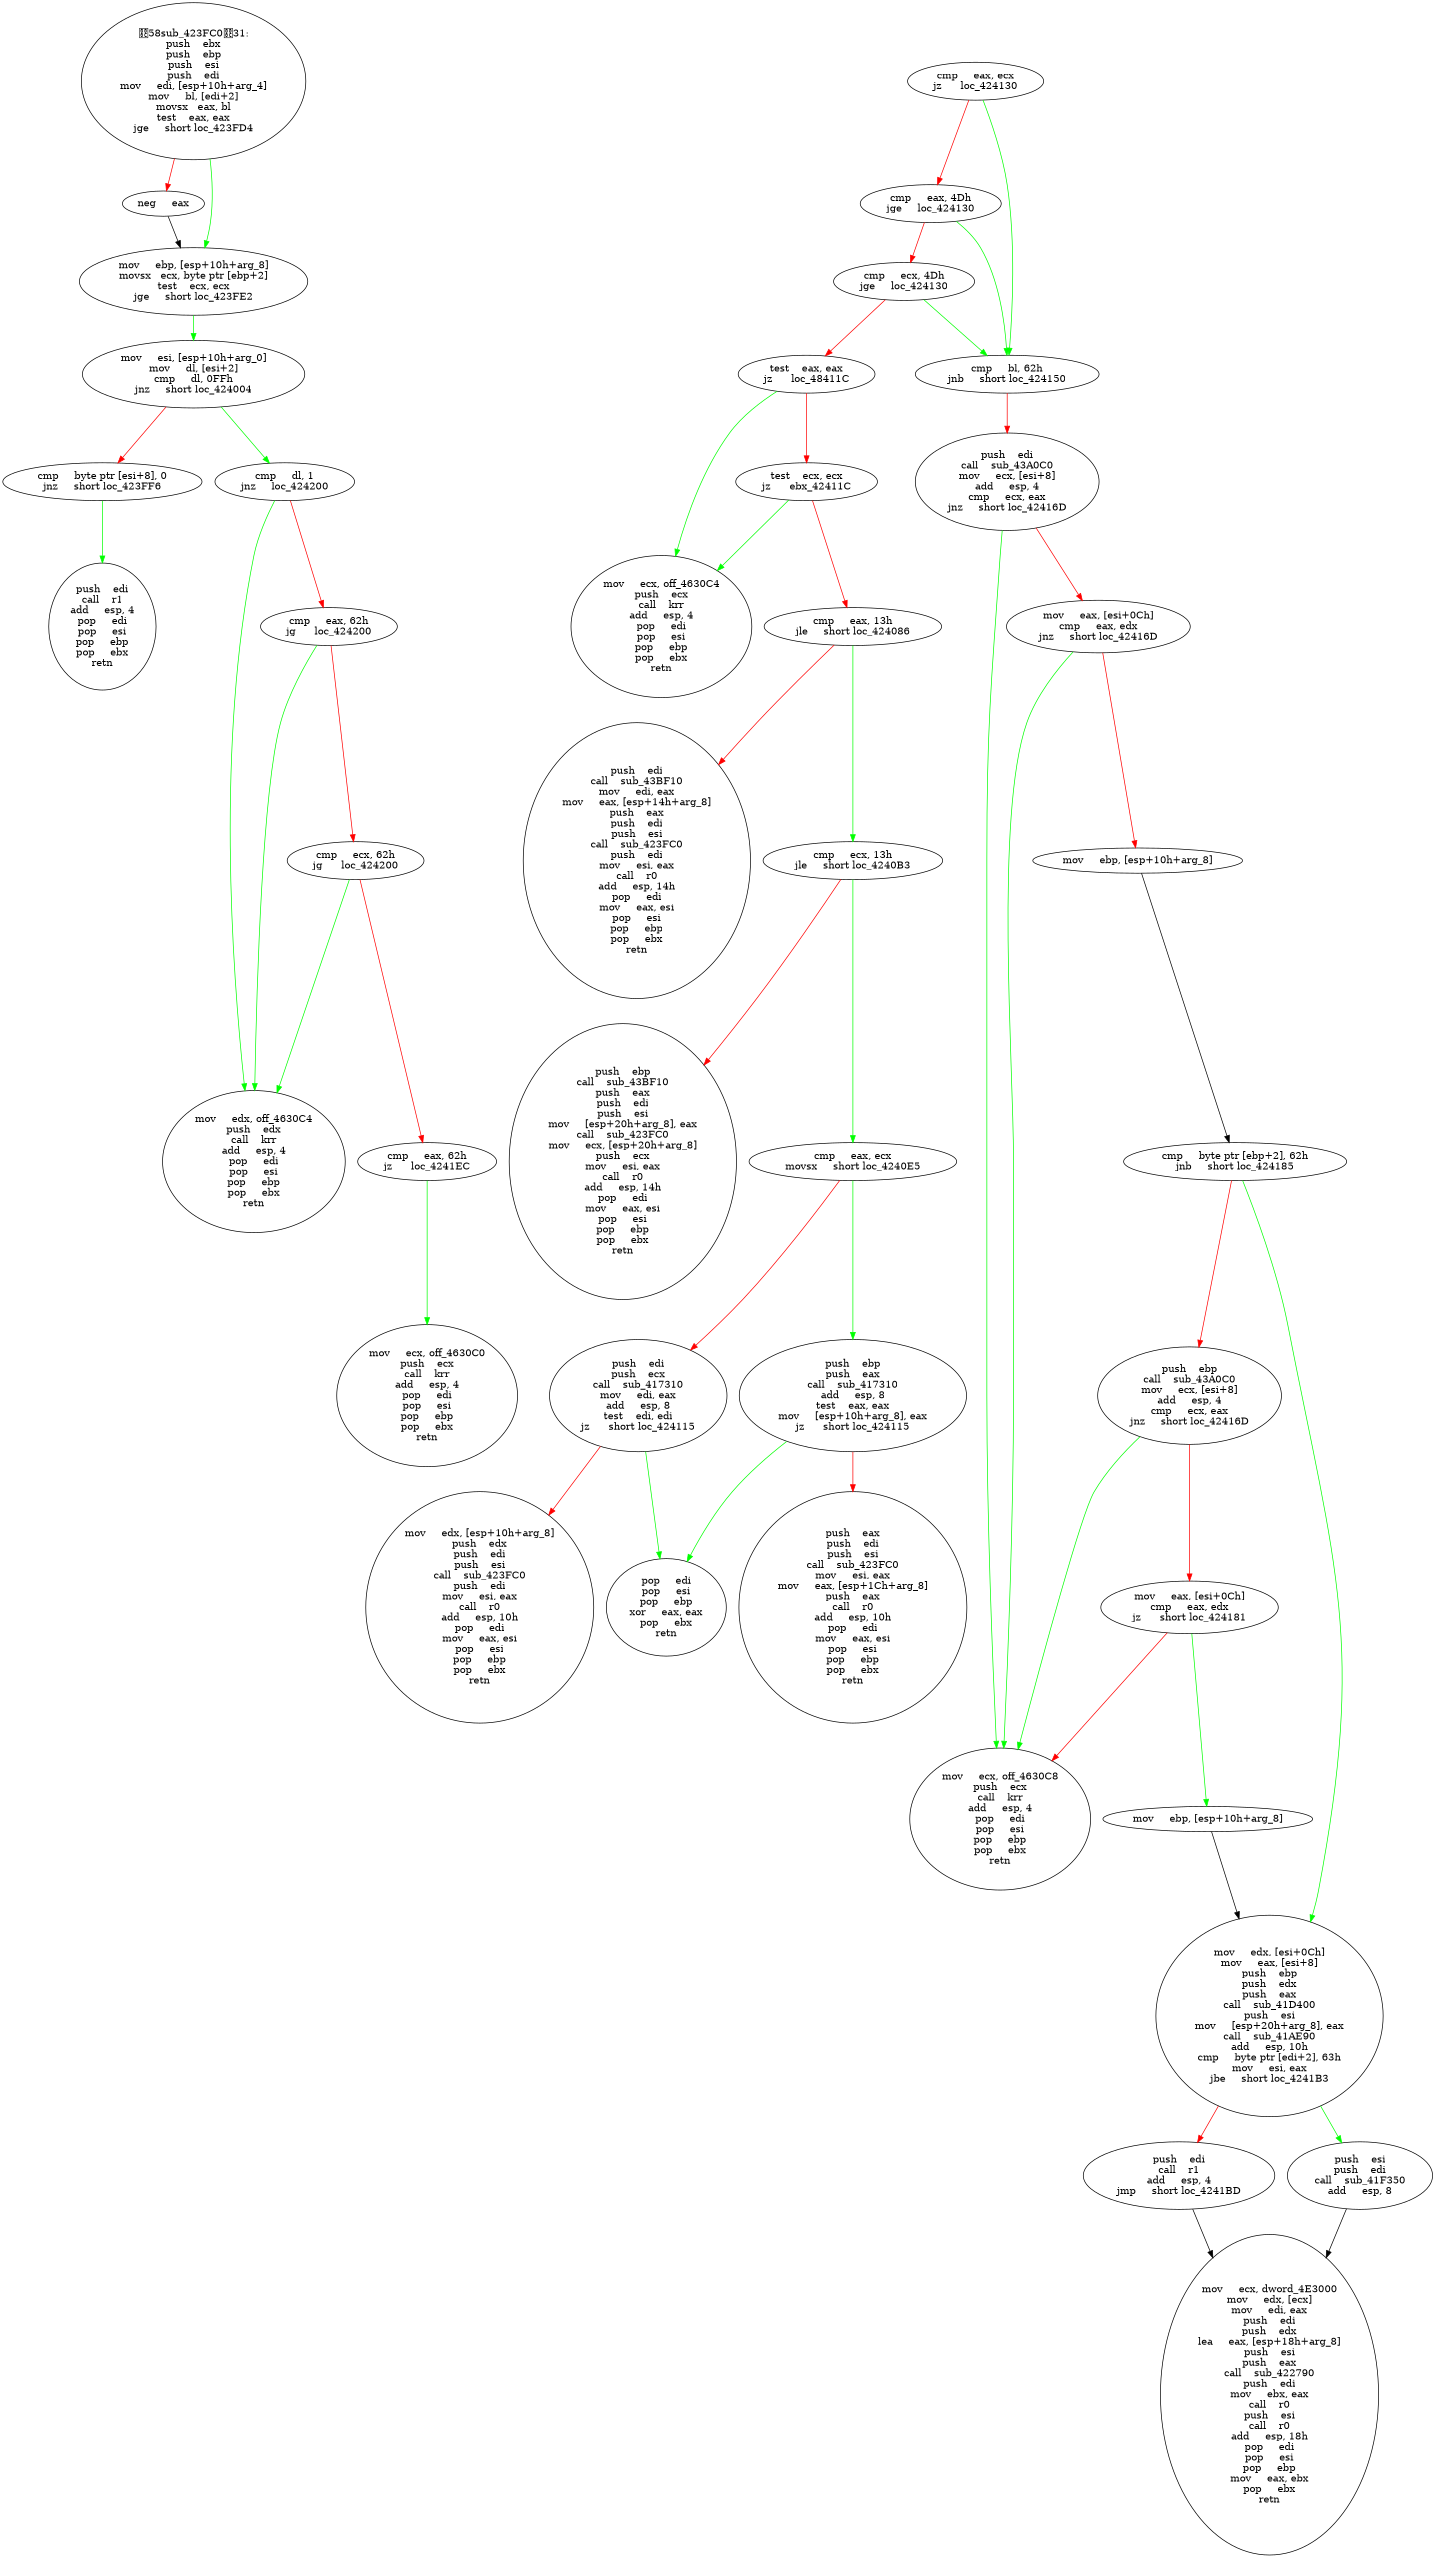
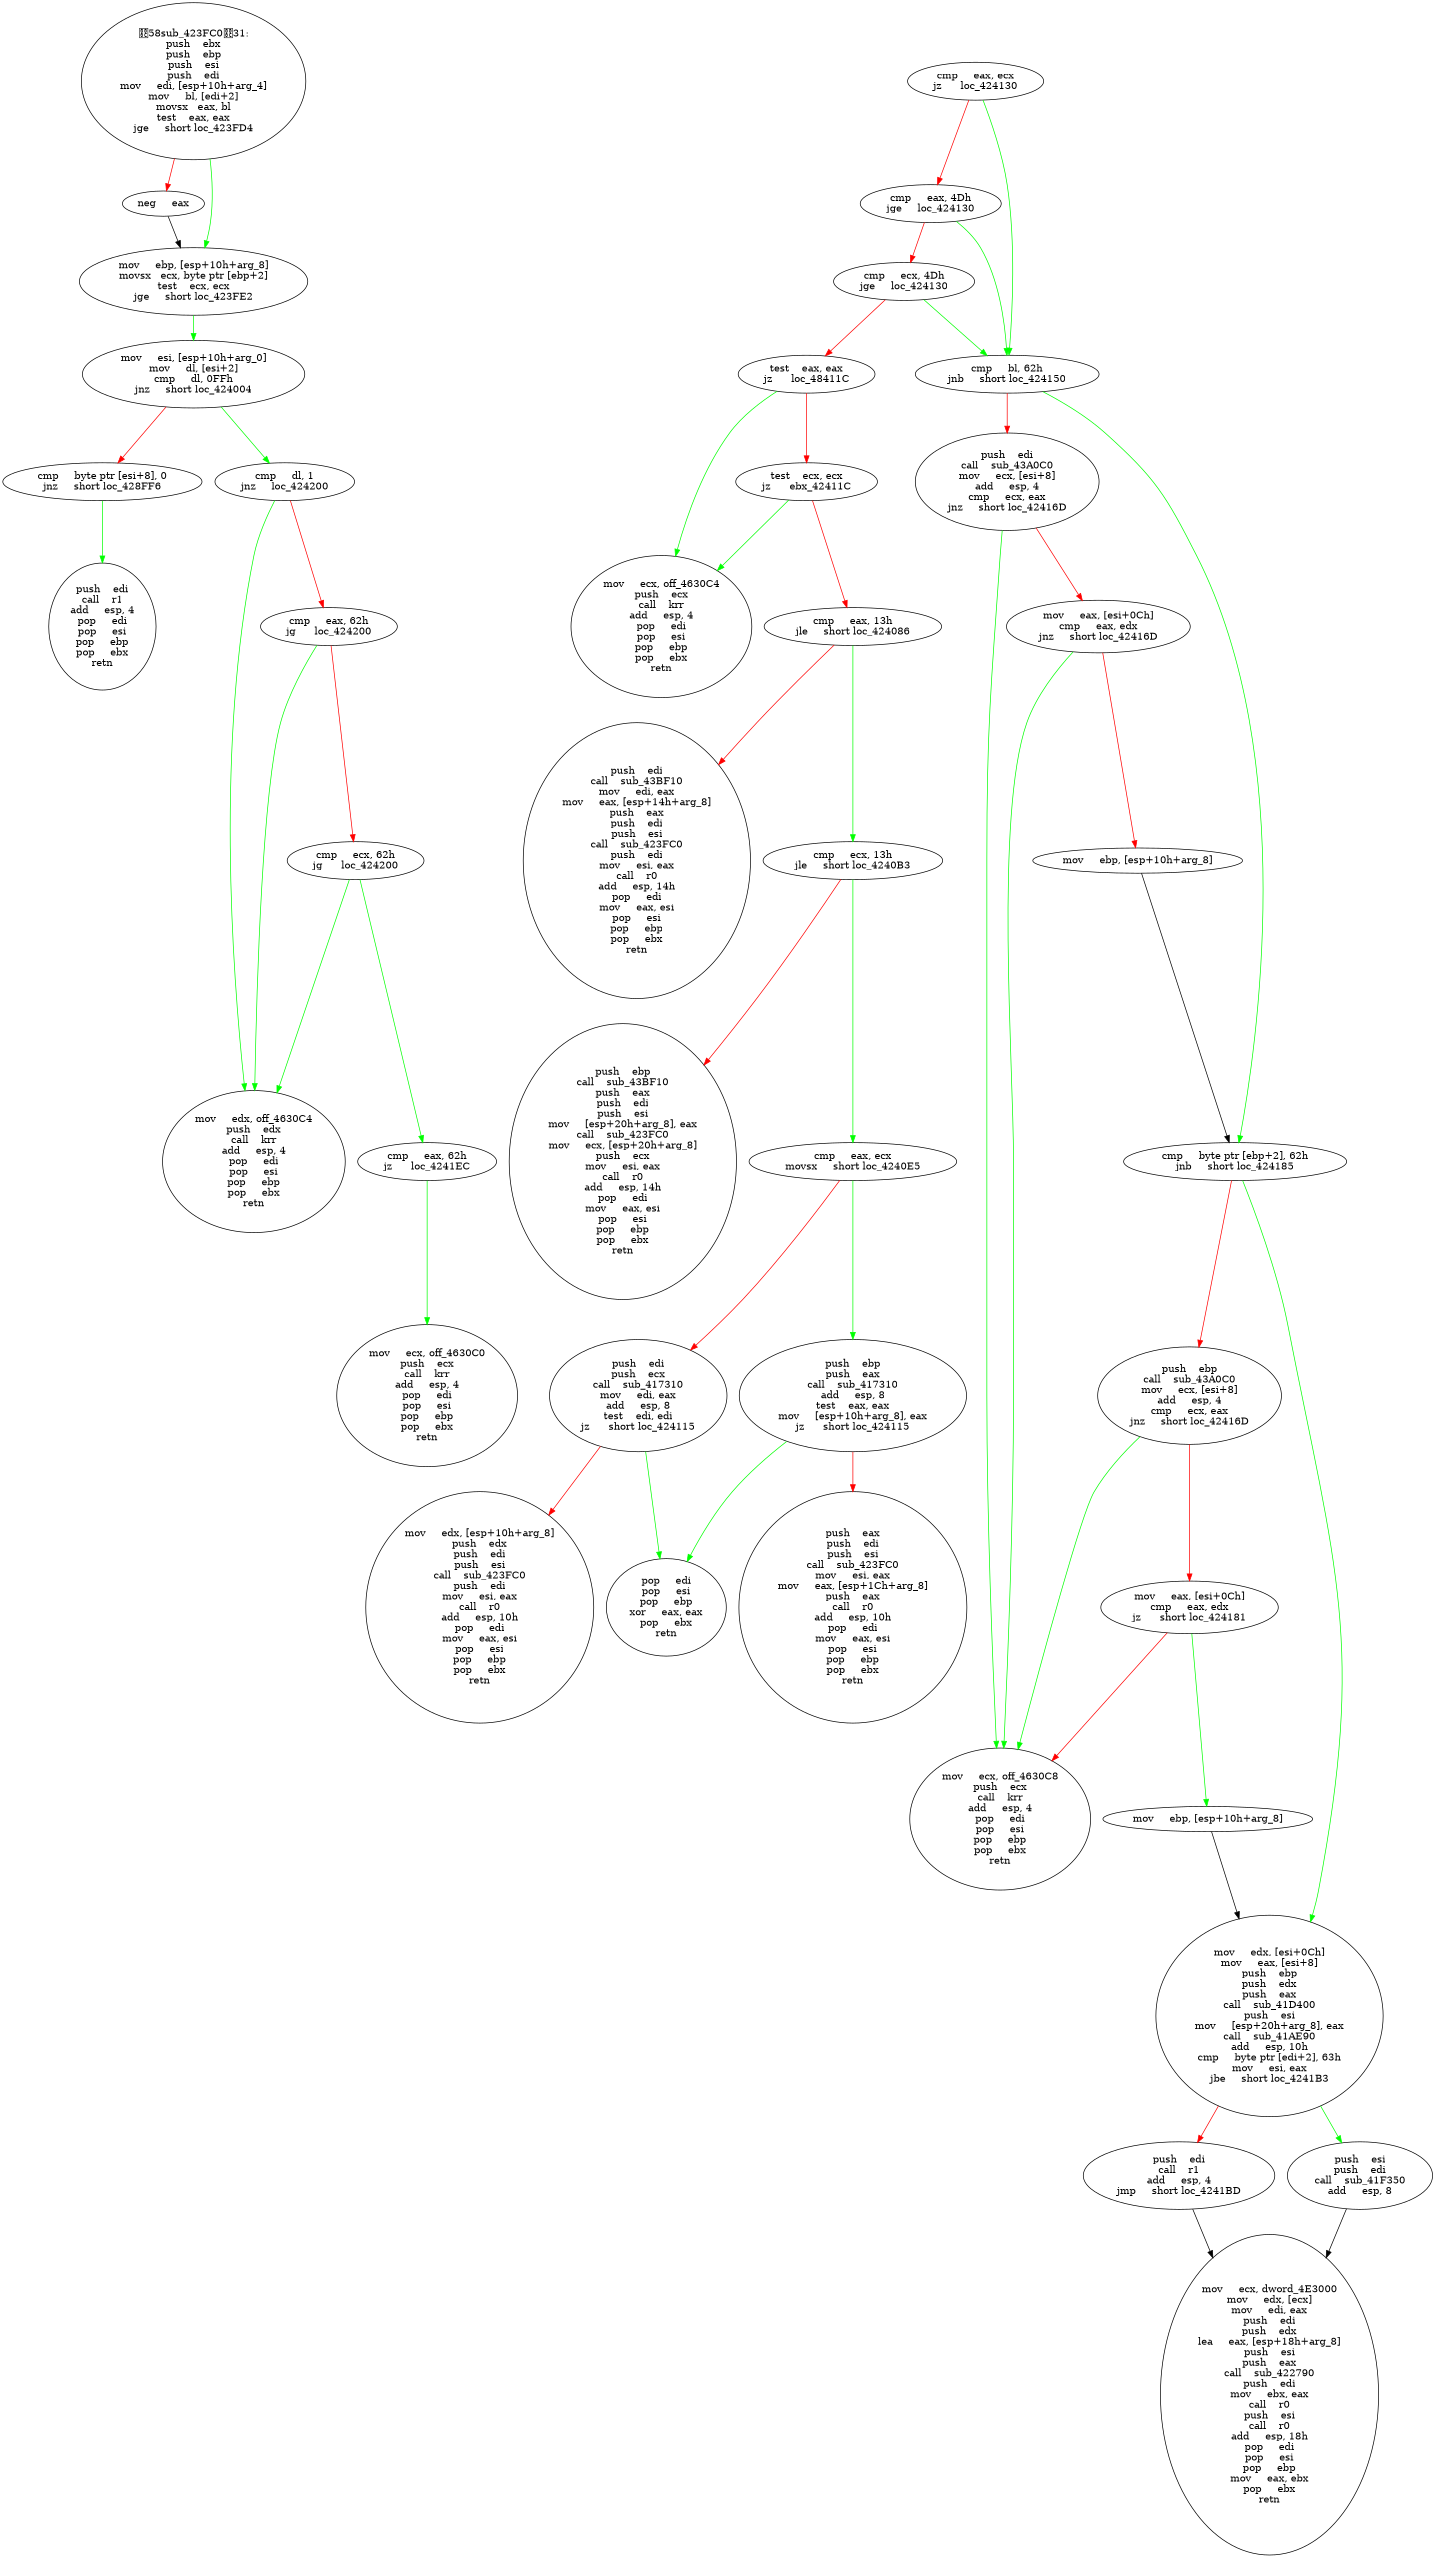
(102, 482) -> (102, 482)
none -> (1250, 728)
(391, 1008) -> (391, 1008)
